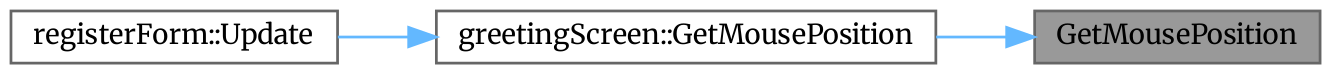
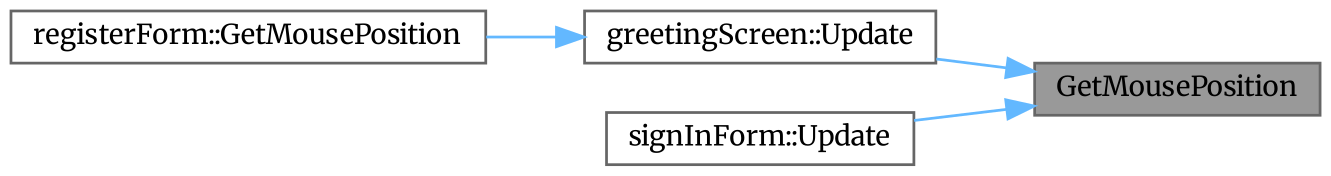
(174, 37) -> (248, 37)
(686, 37) -> (760, 37)
none -> (760, 139)
